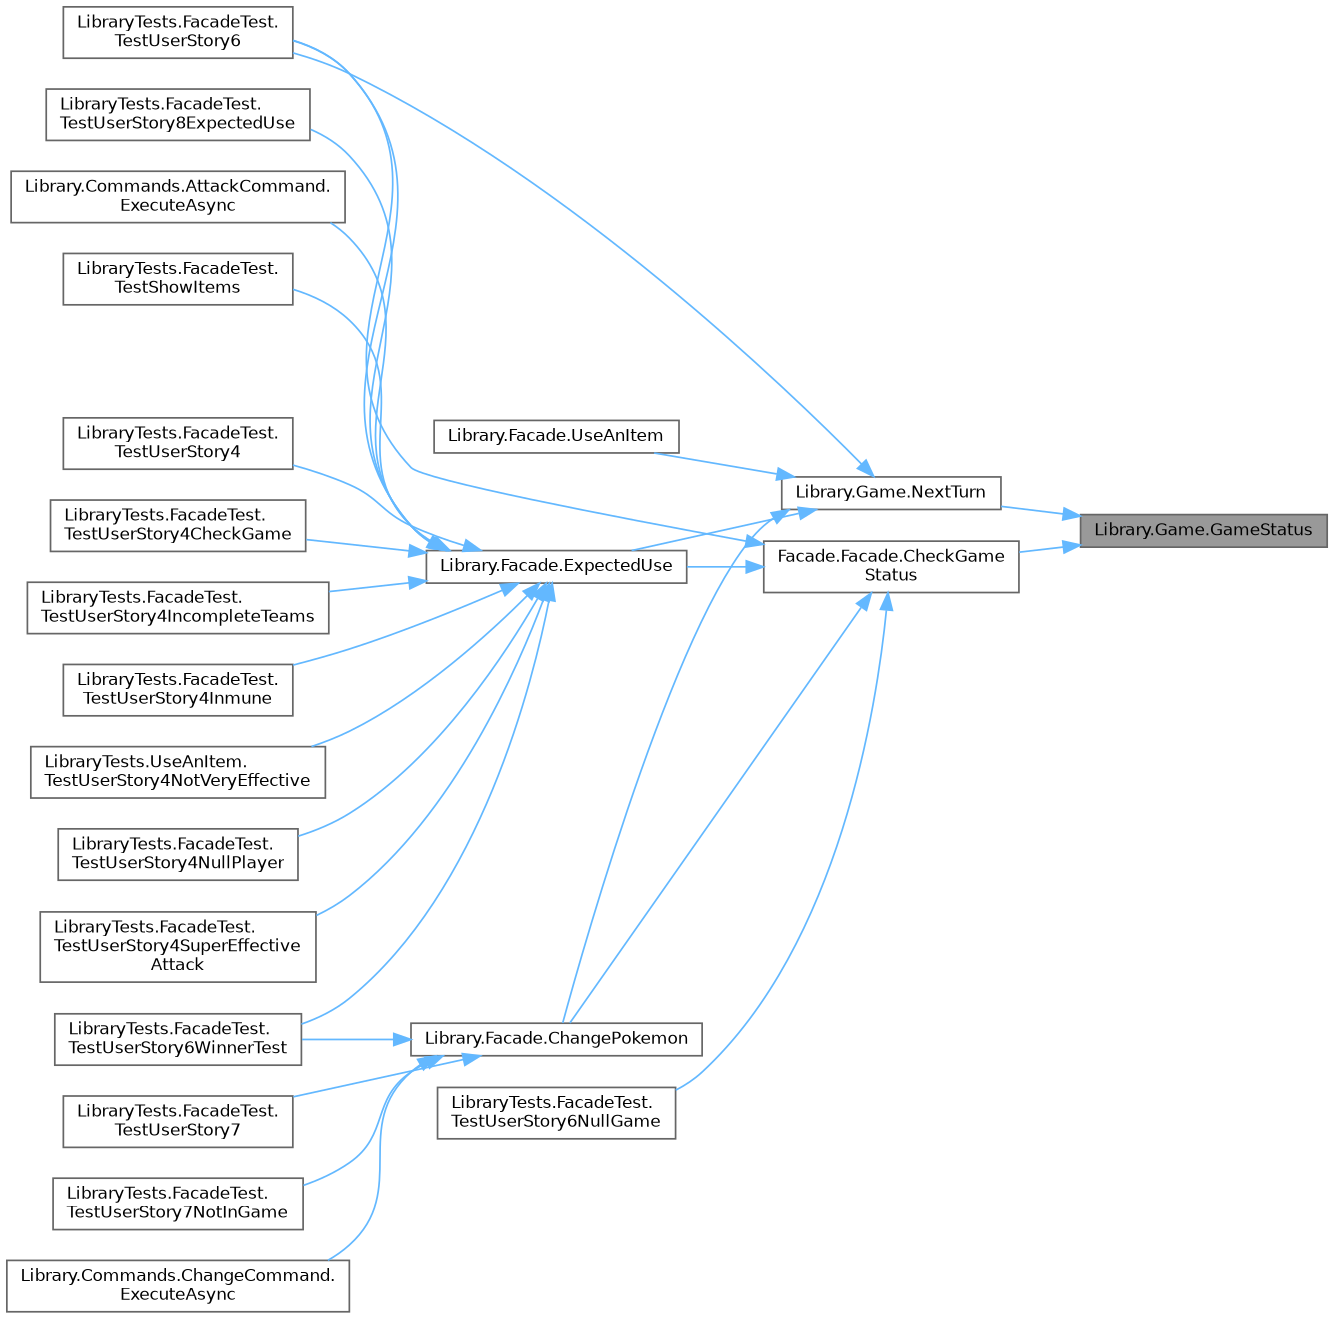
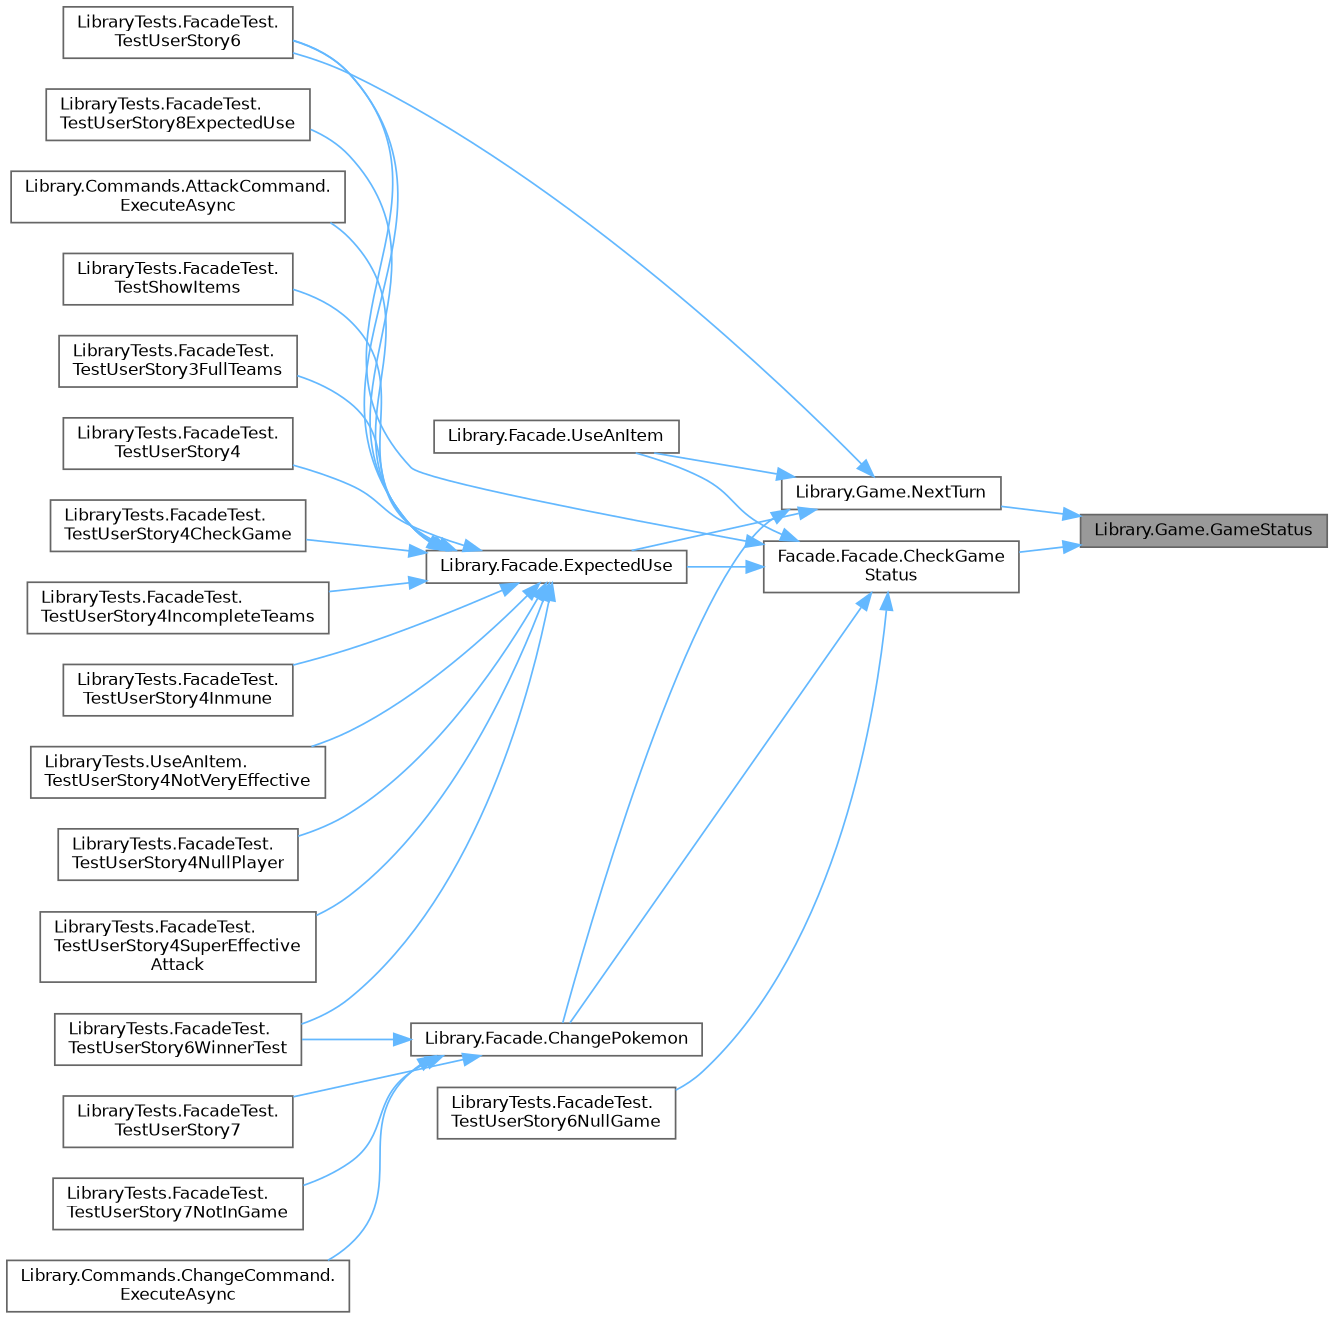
none -> (178, 361)
none -> (714, 485)
